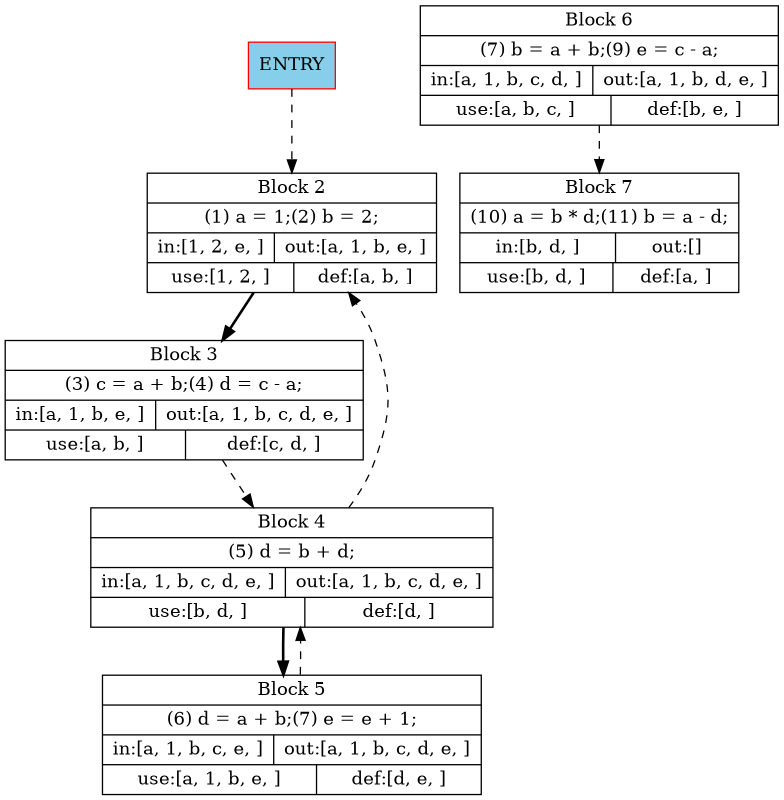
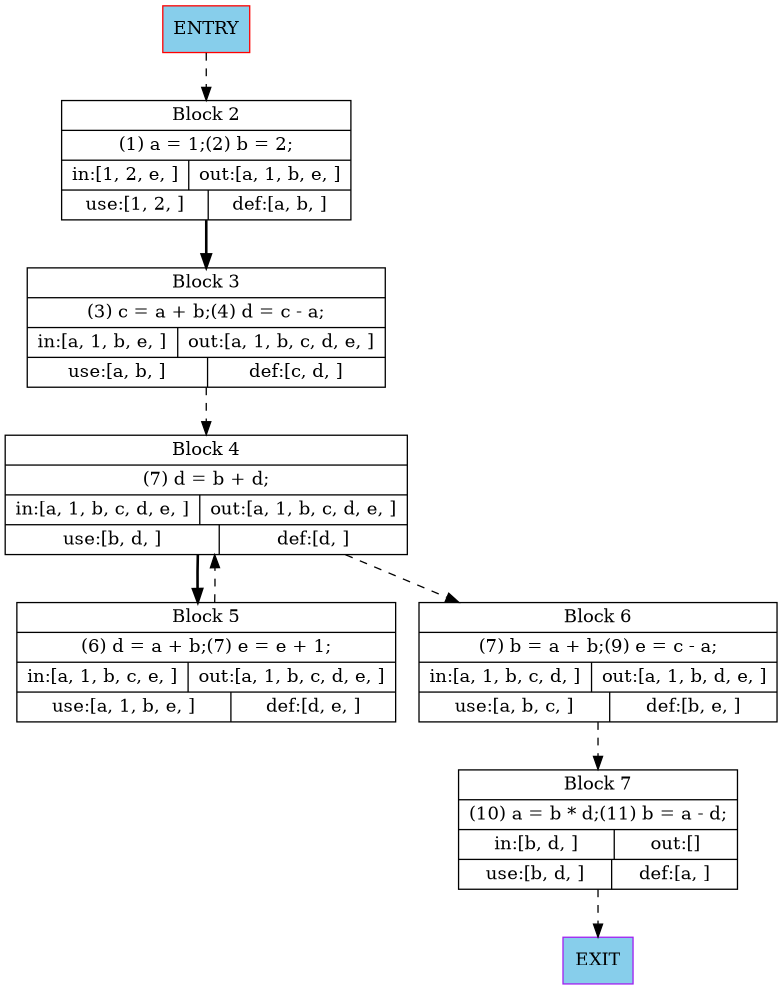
(388, 407) -> (396, 576)
(292, 552) -> (206, 479)
none -> (598, 961)
